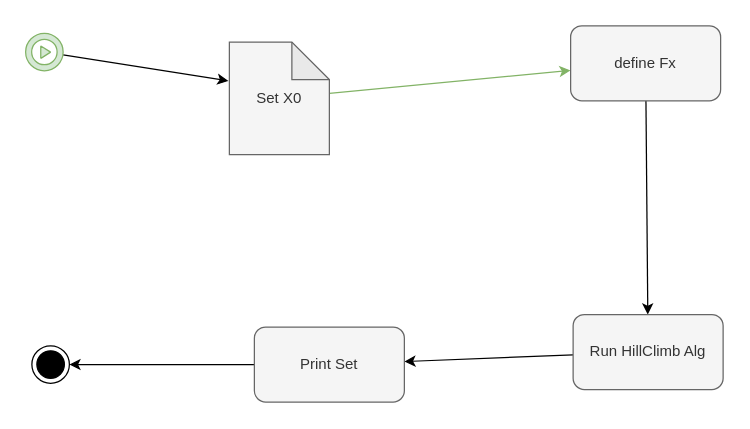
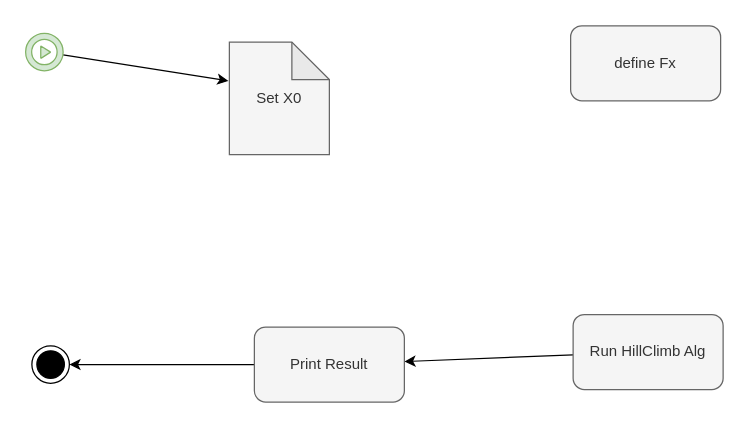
(446, 82) -> none
(647, 203) -> none
(329, 364) -> (329, 364)
